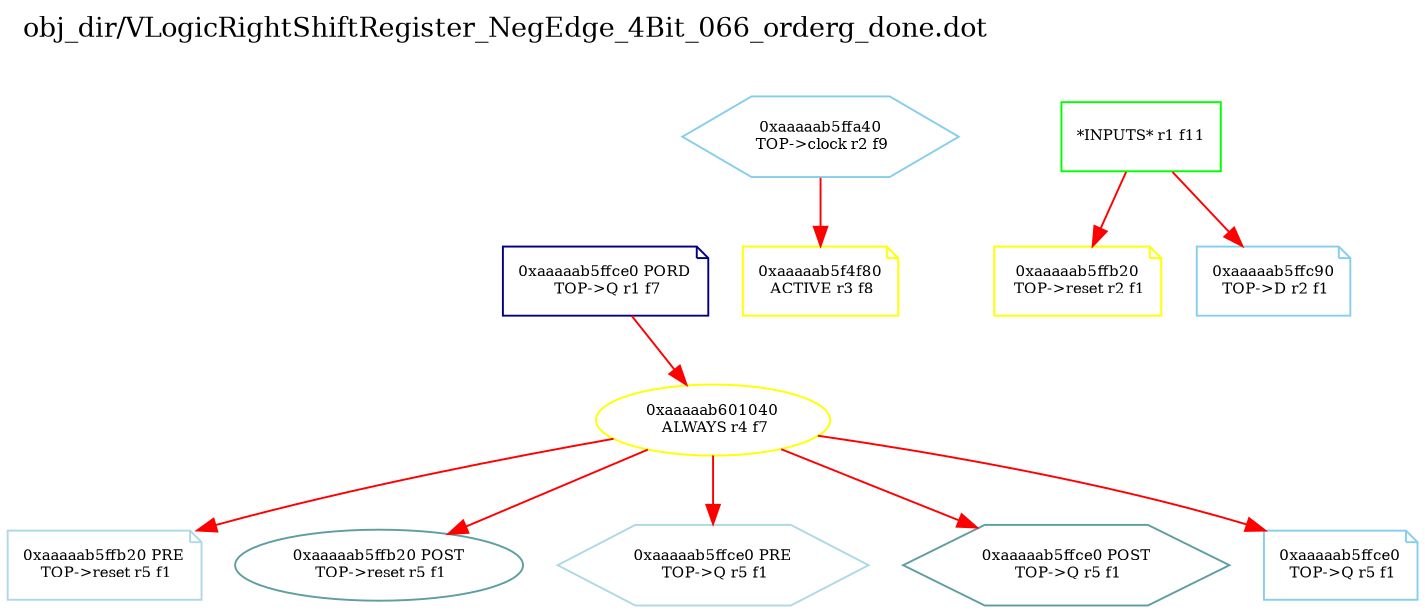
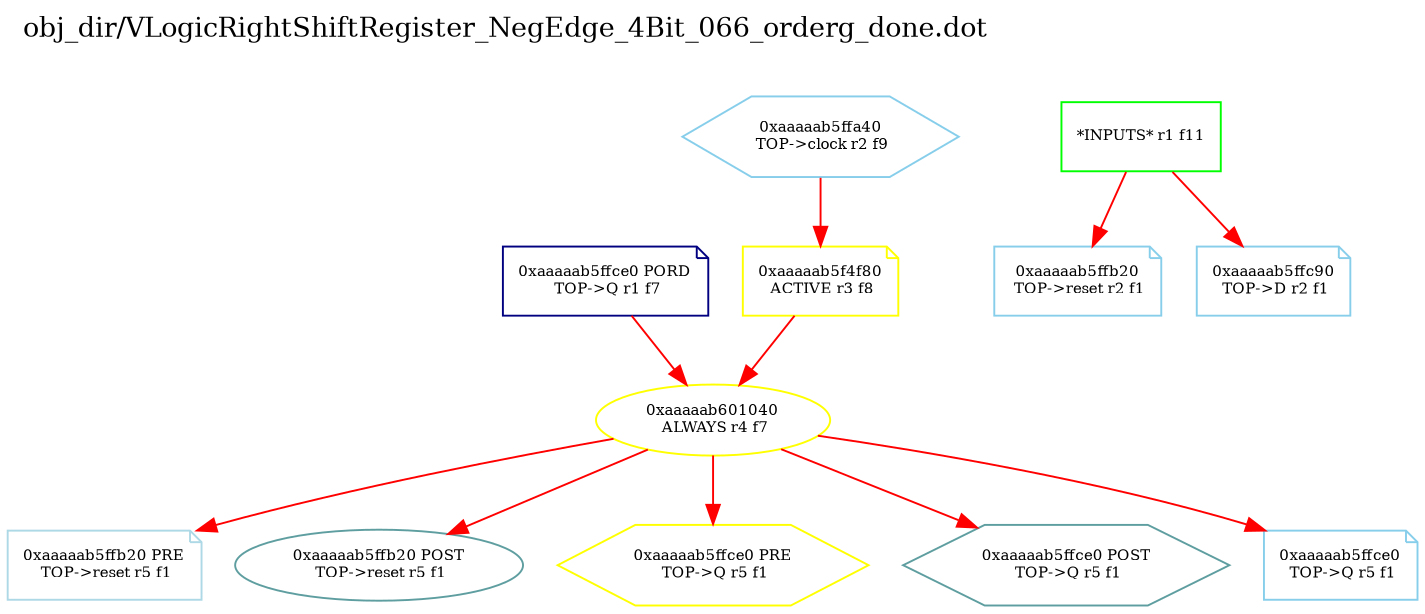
(1078, 281) -> (1078, 281)
none -> (773, 343)
(713, 565) -> (713, 565)
